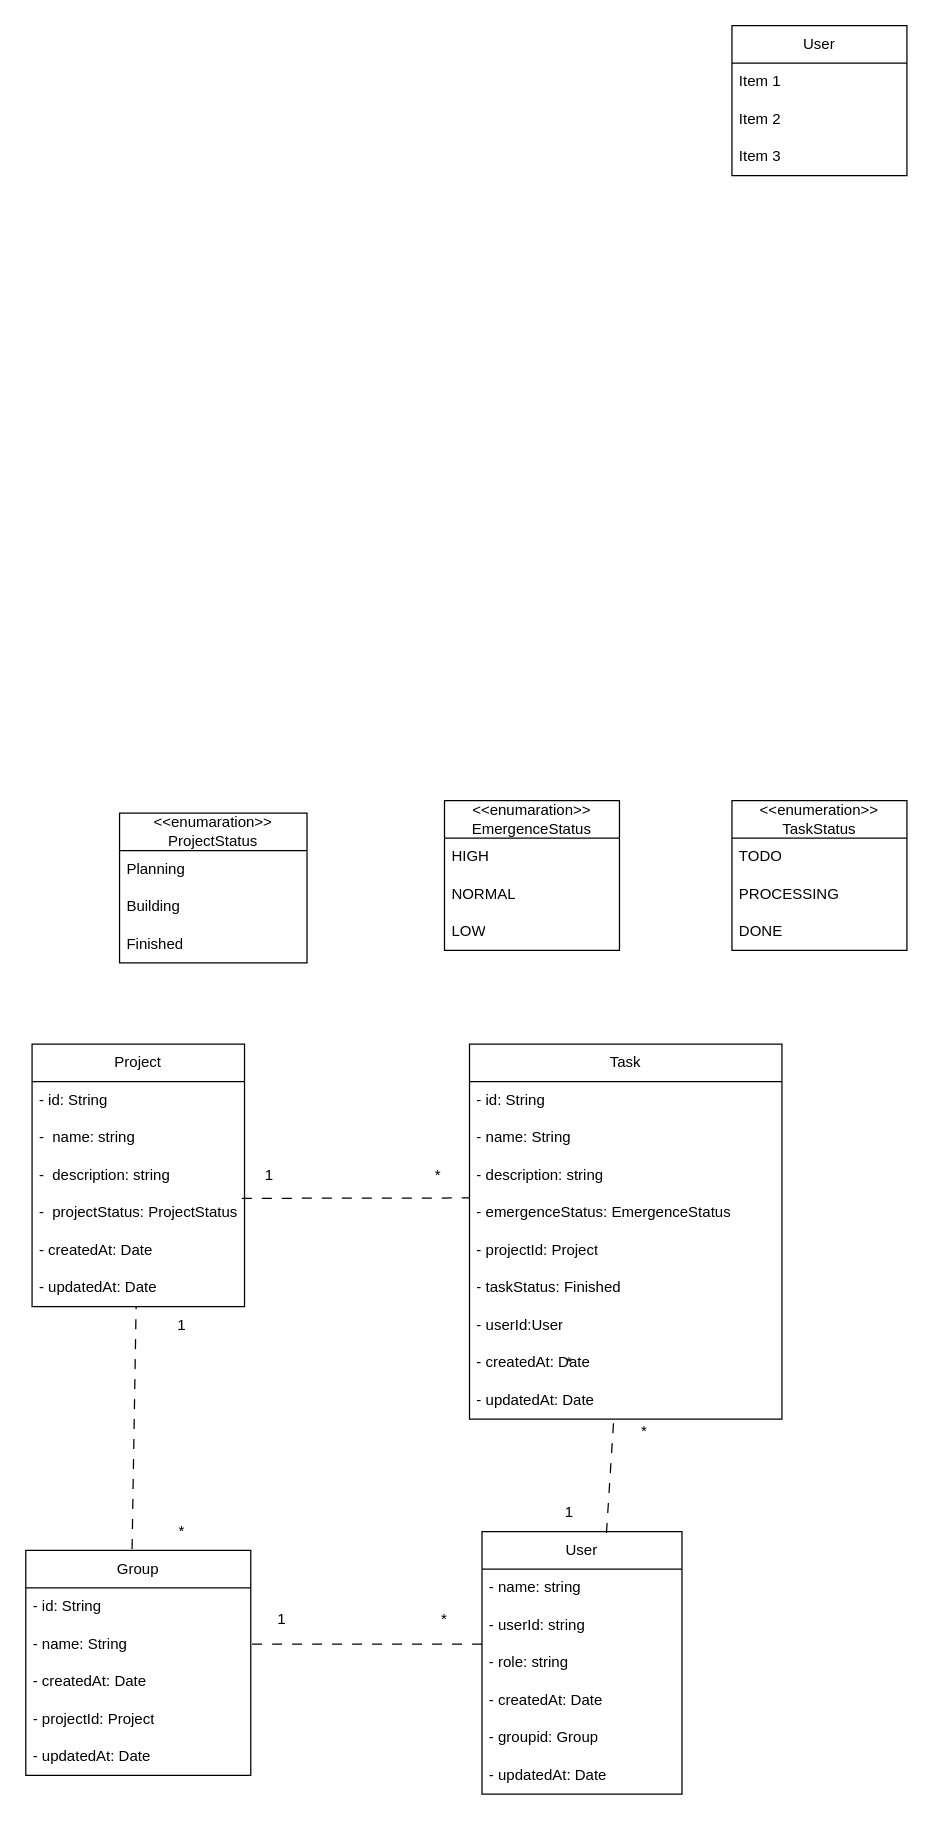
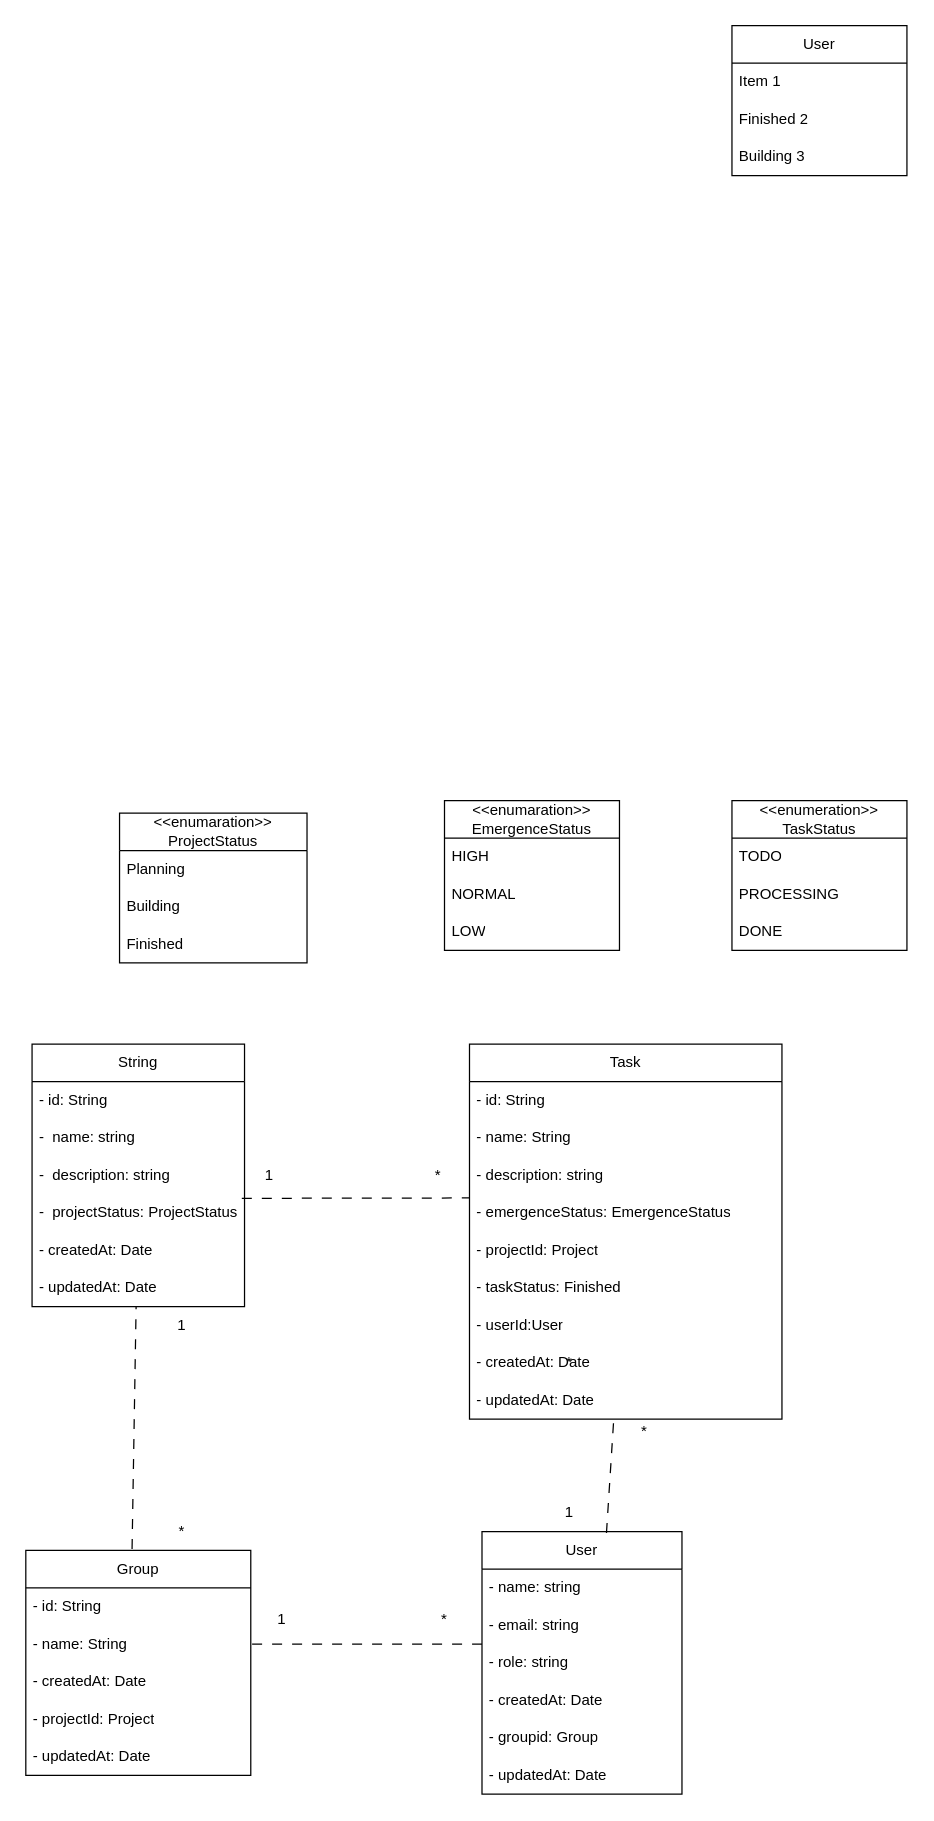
(763, 119) -> (776, 119)
(763, 157) -> (774, 157)
(138, 1063) -> (138, 1063)
(549, 1626) -> (541, 1626)
